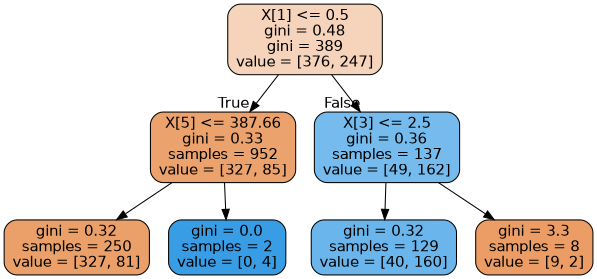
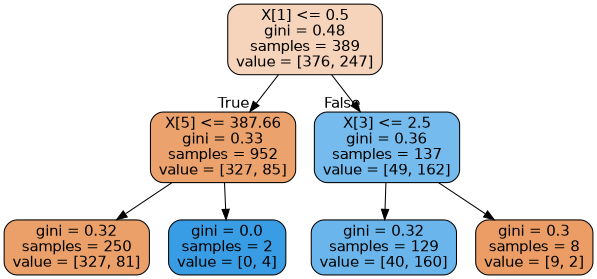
(305, 39) -> (305, 39)
(534, 247) -> (534, 247)
